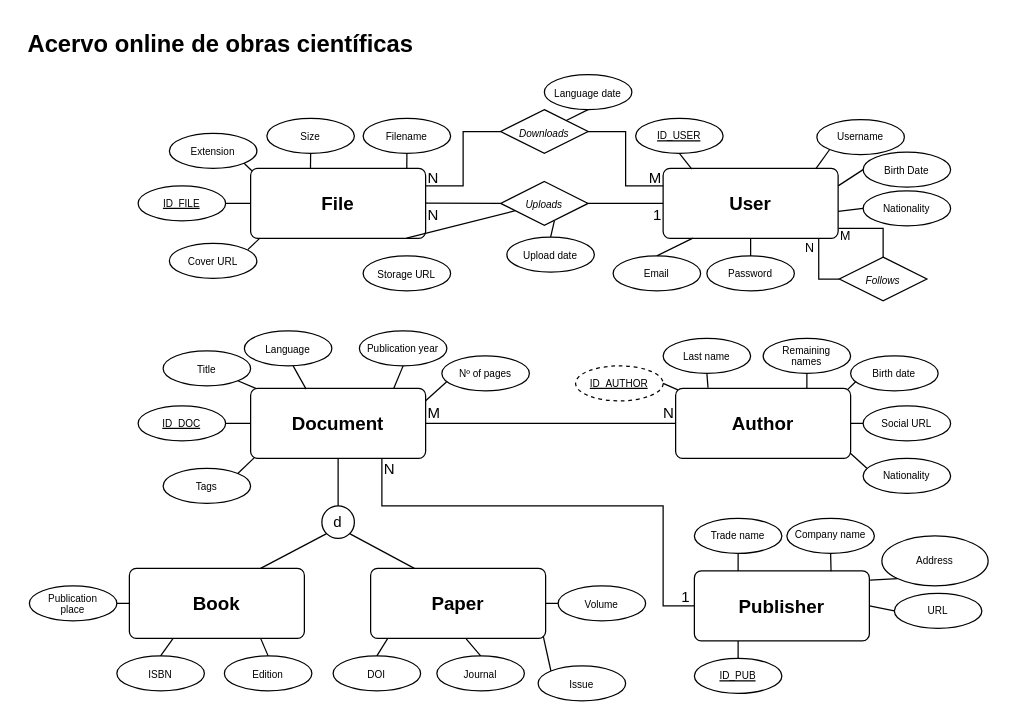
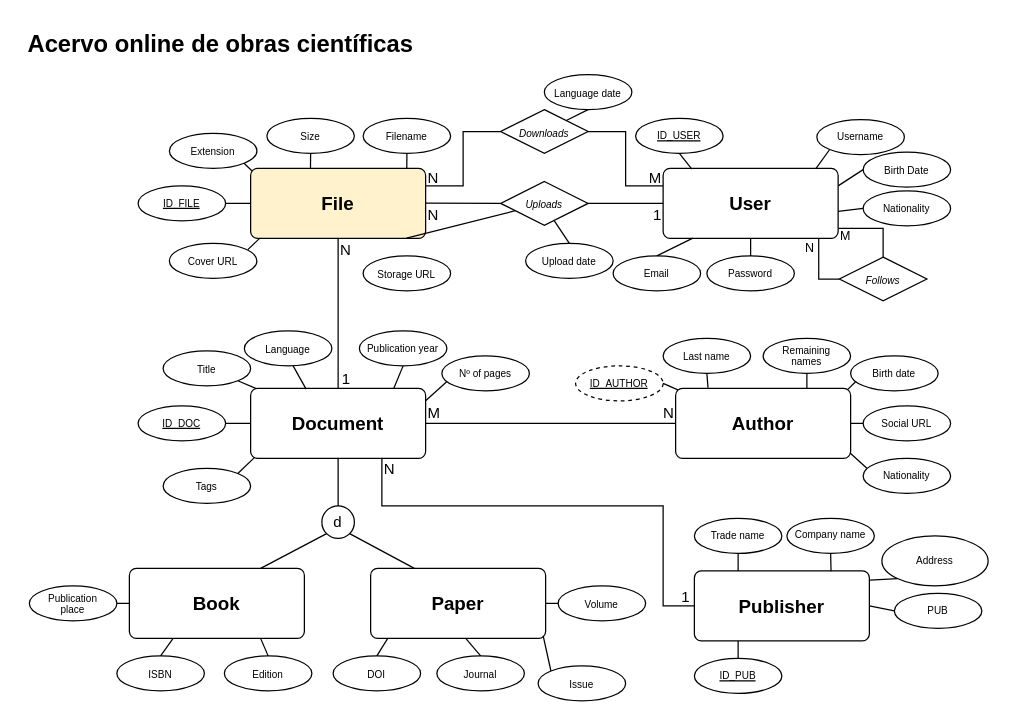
(338, 203) -> (338, 203)
(551, 254) -> (569, 261)
none -> (338, 313)
(938, 611) -> (938, 611)
